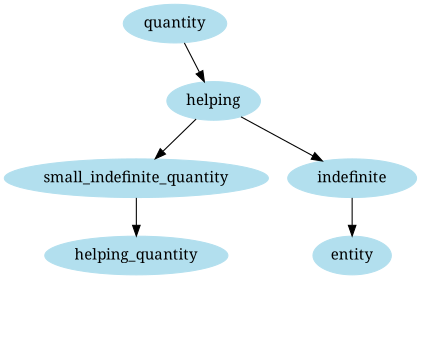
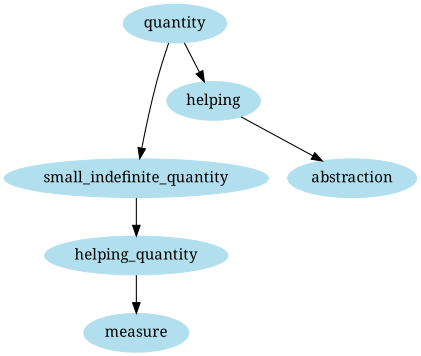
(180, 135) -> (153, 95)
(352, 178) -> (352, 178)
(352, 256) -> none
none -> (136, 333)
